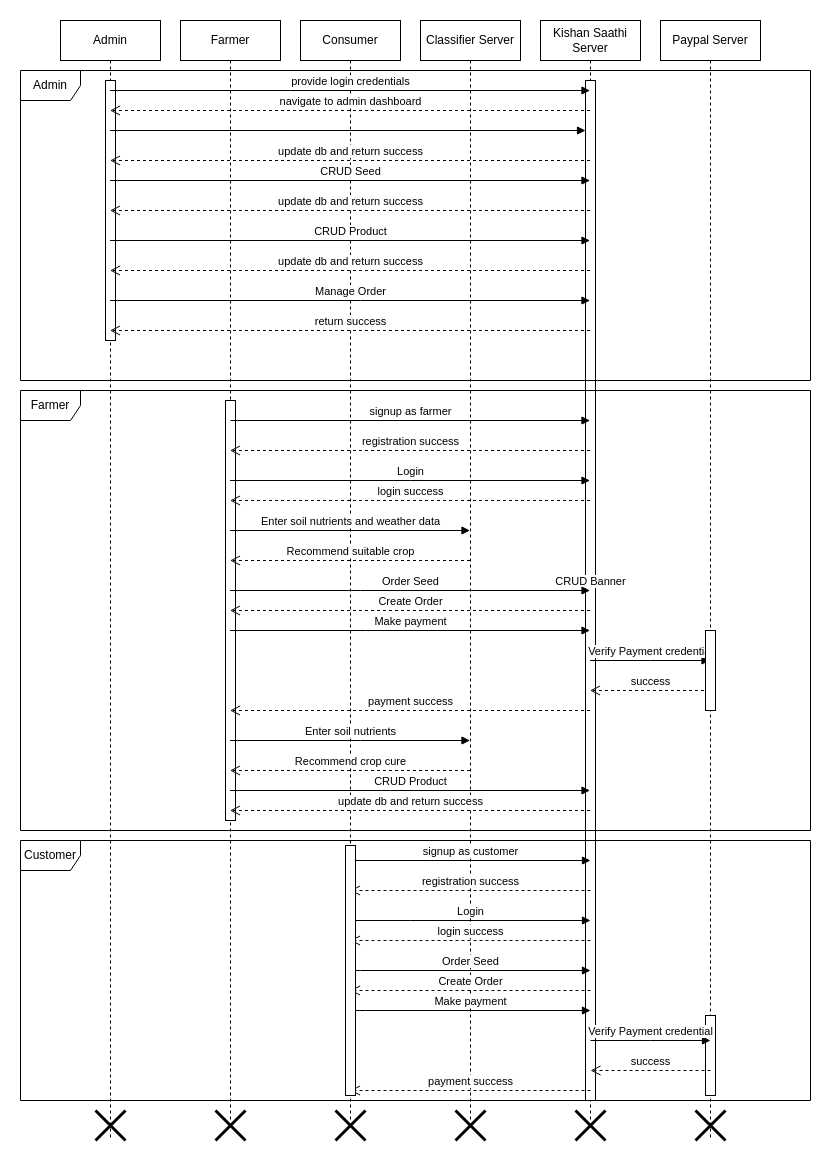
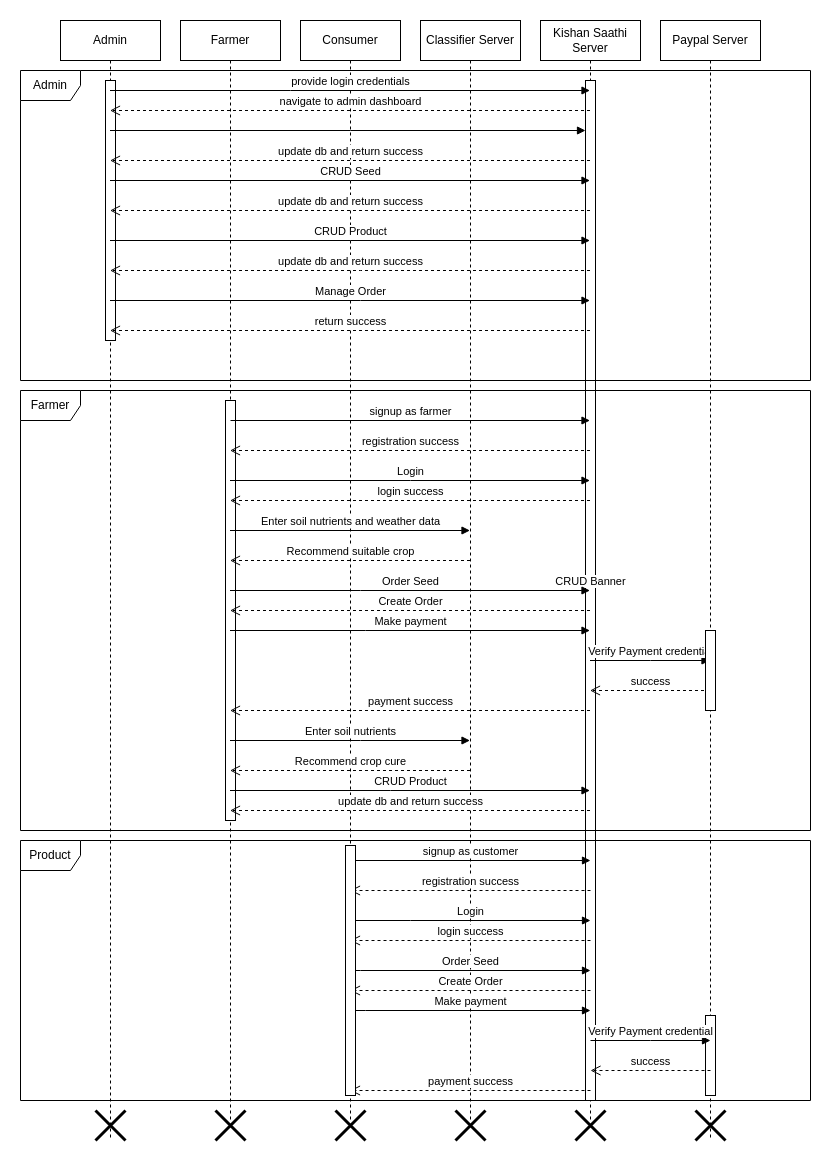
(51, 856) -> (51, 856)
